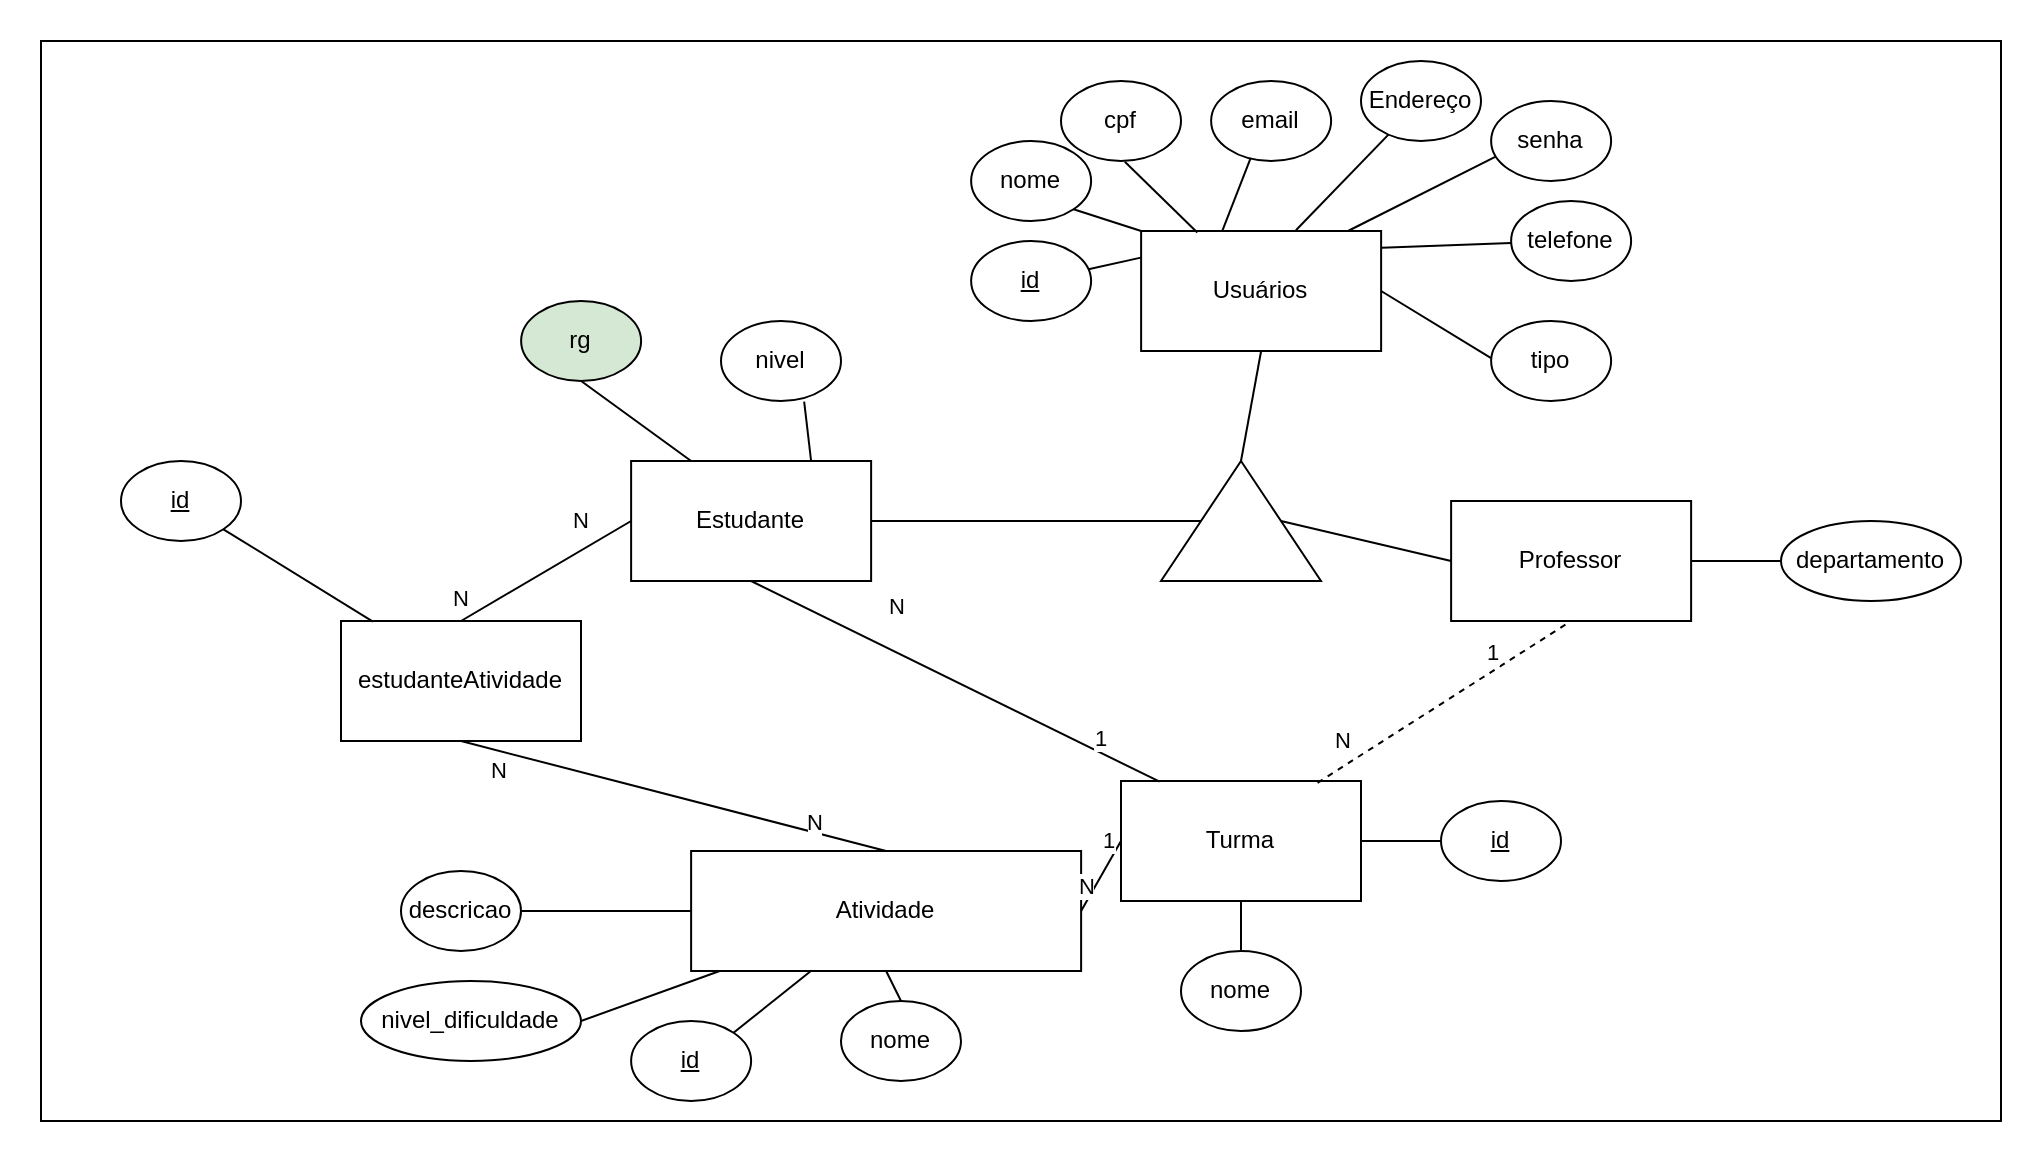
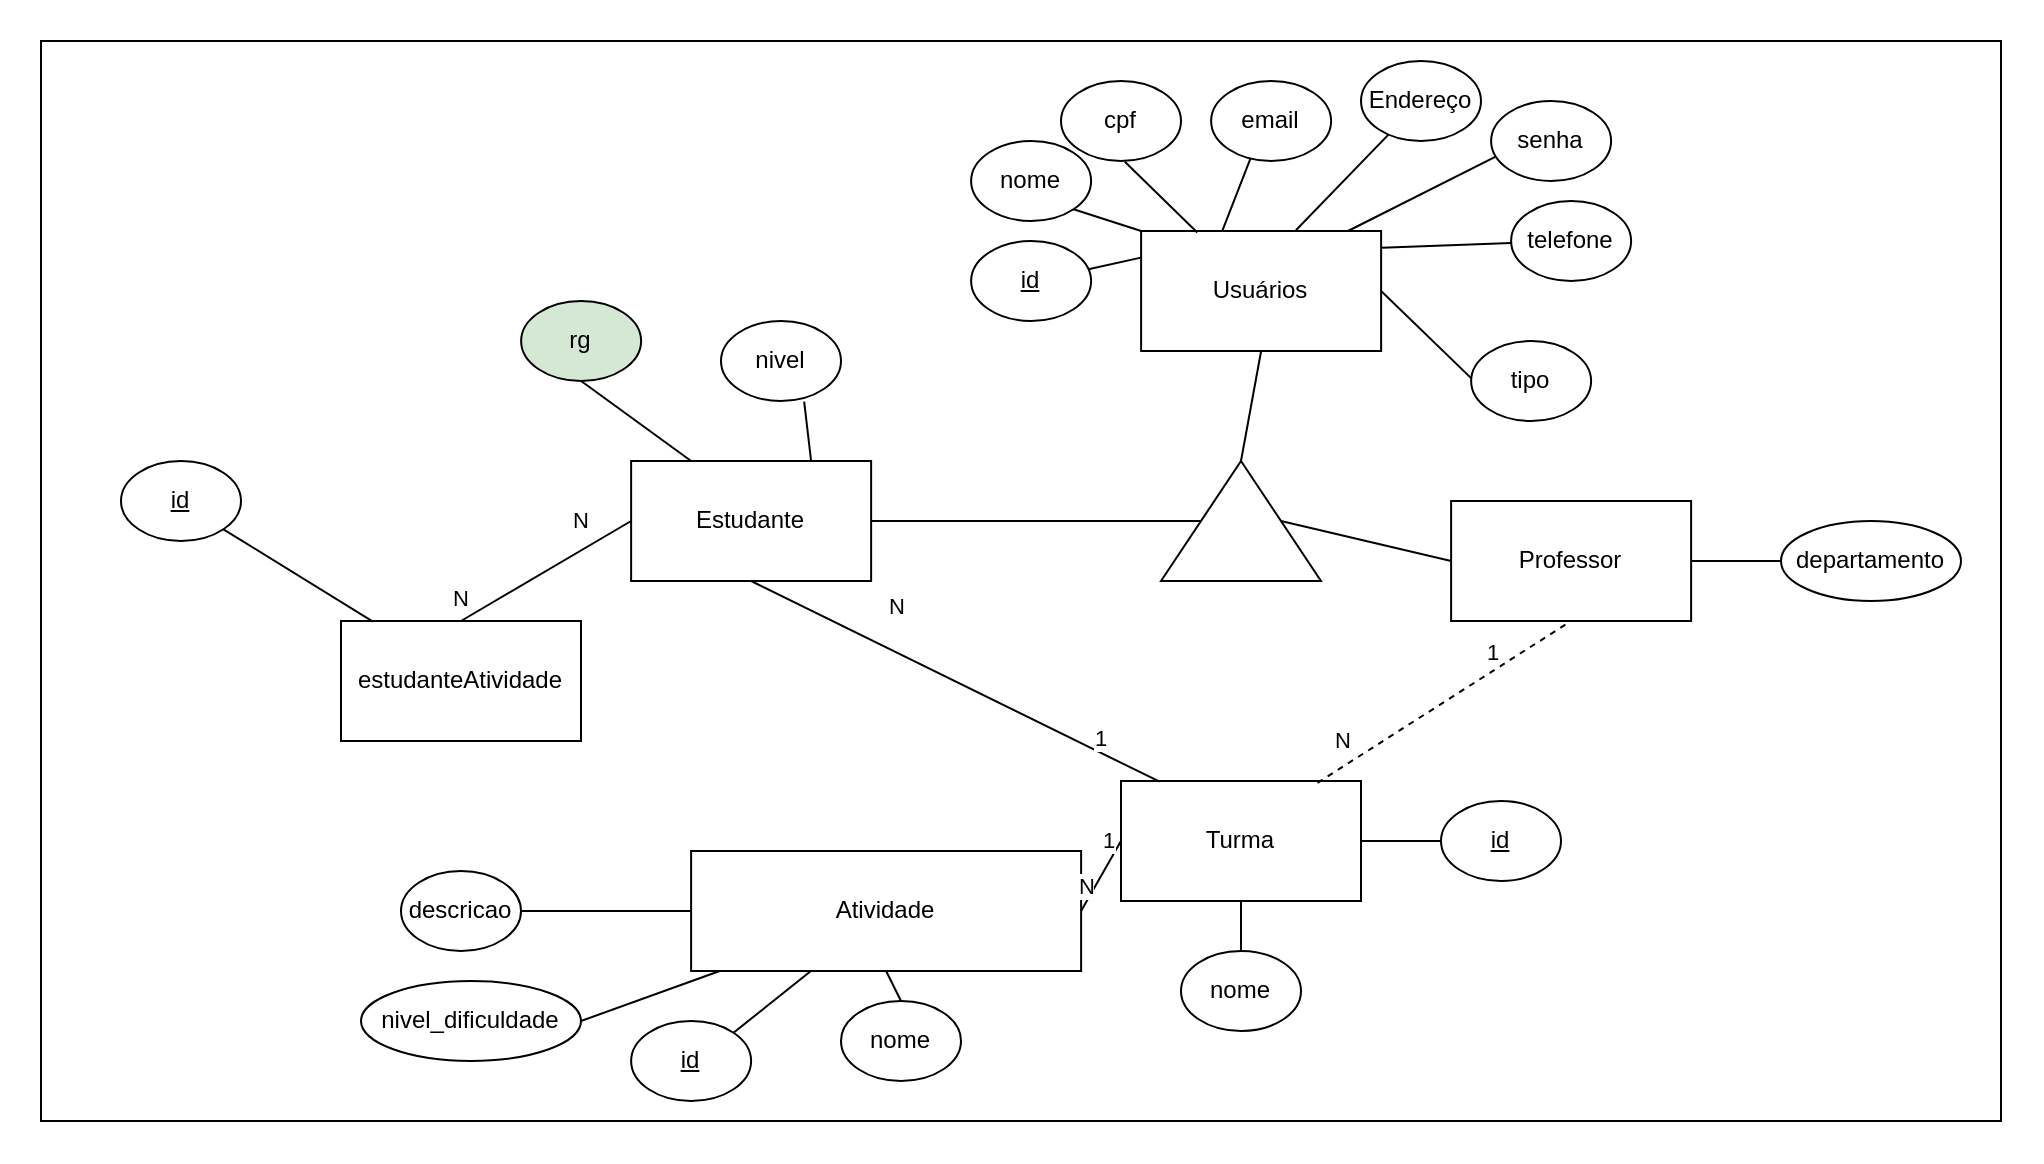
(1551, 361) -> (1531, 381)
(635, 786) -> none
